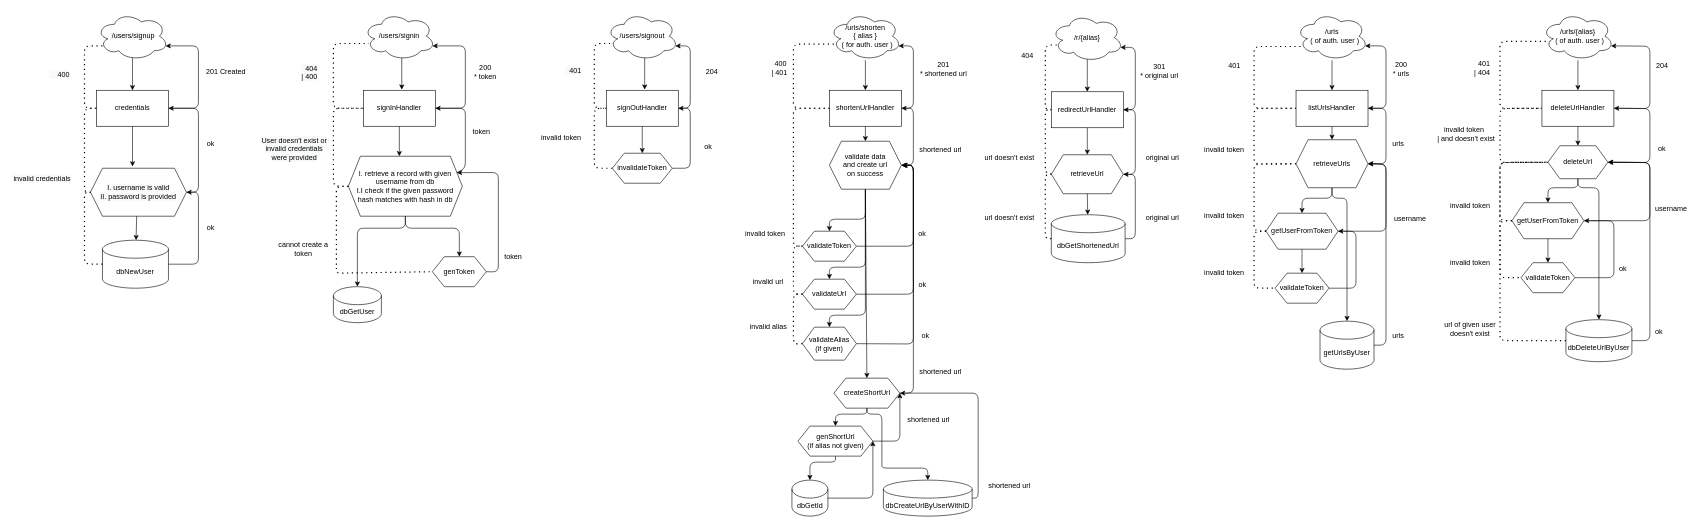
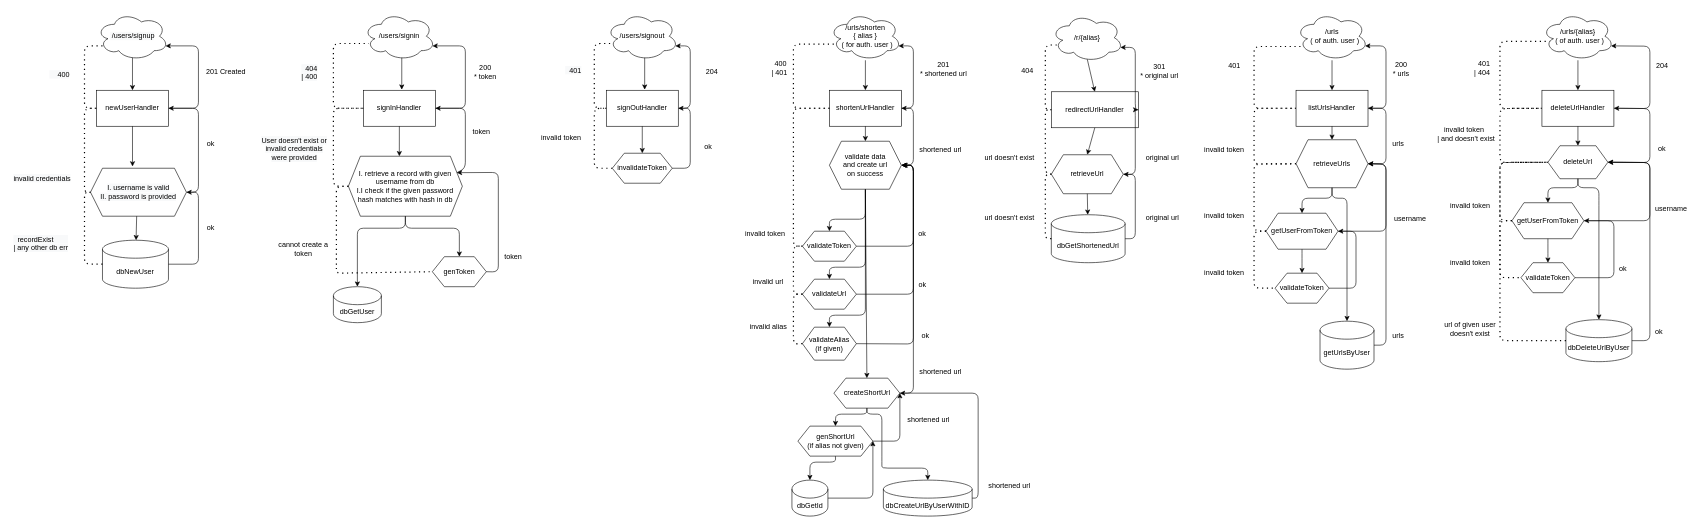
(1028, 56) -> (1028, 71)
(132, 108) -> (132, 108)
(1088, 110) -> (1095, 110)
none -> (48, 243)
